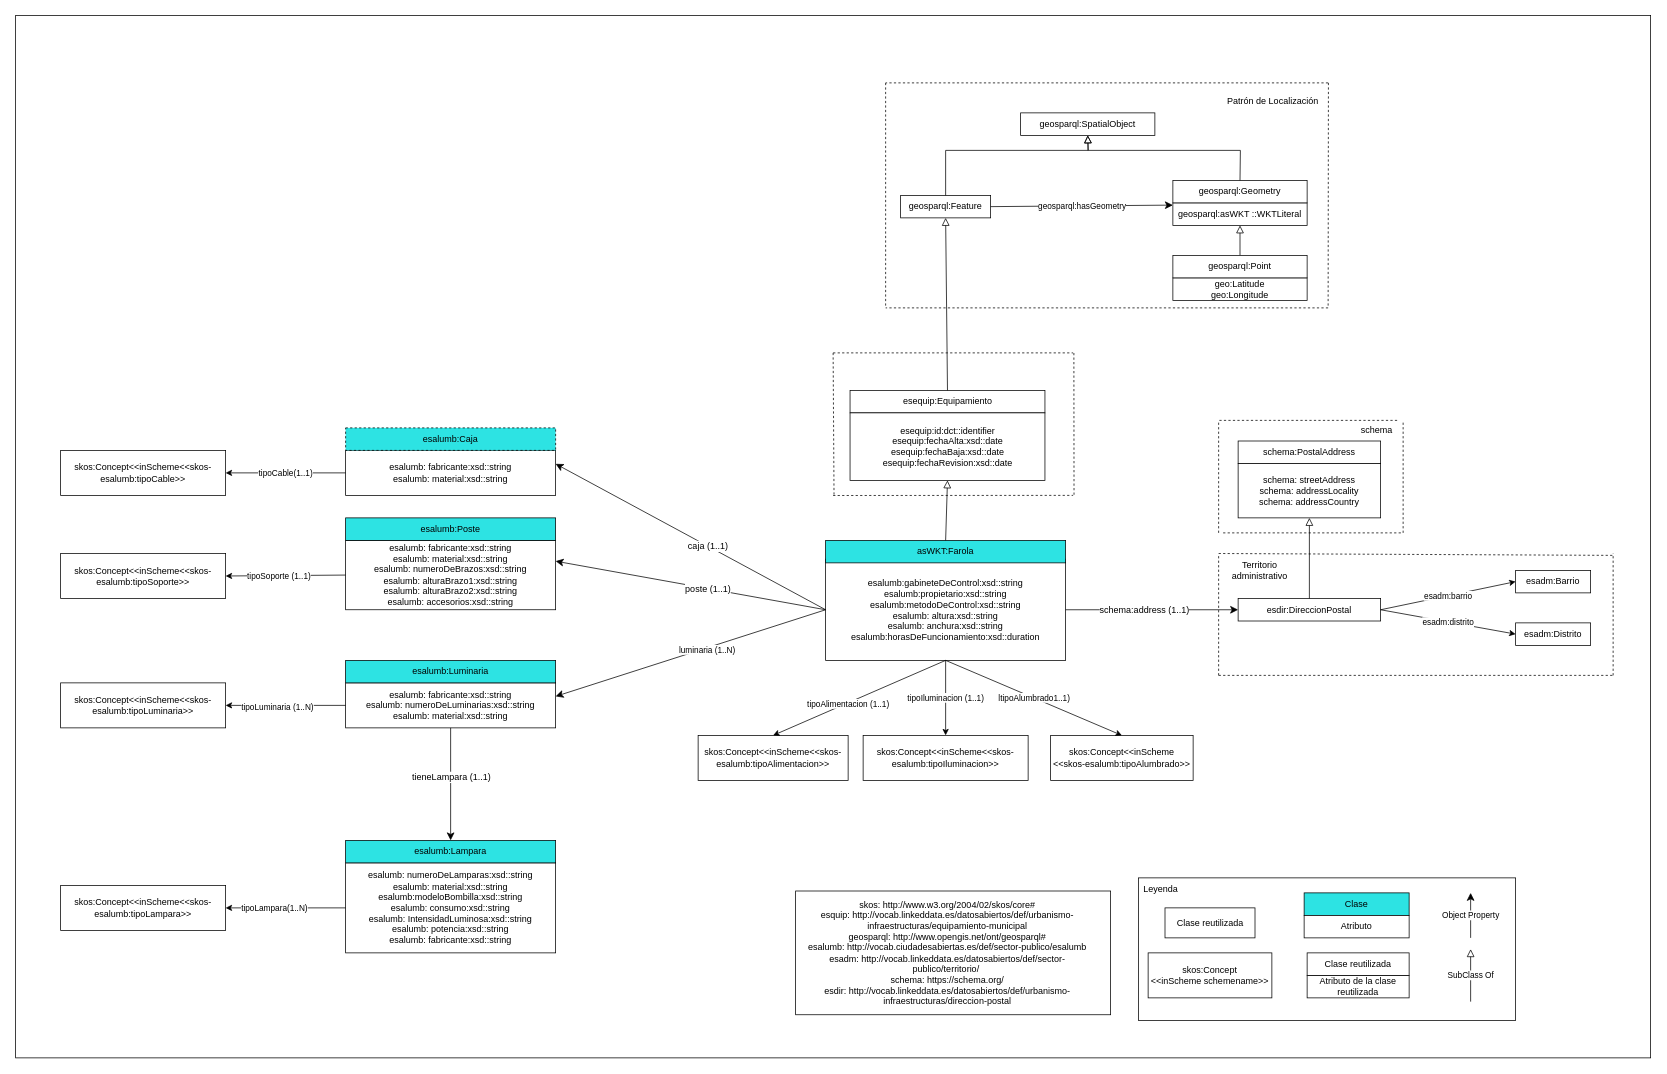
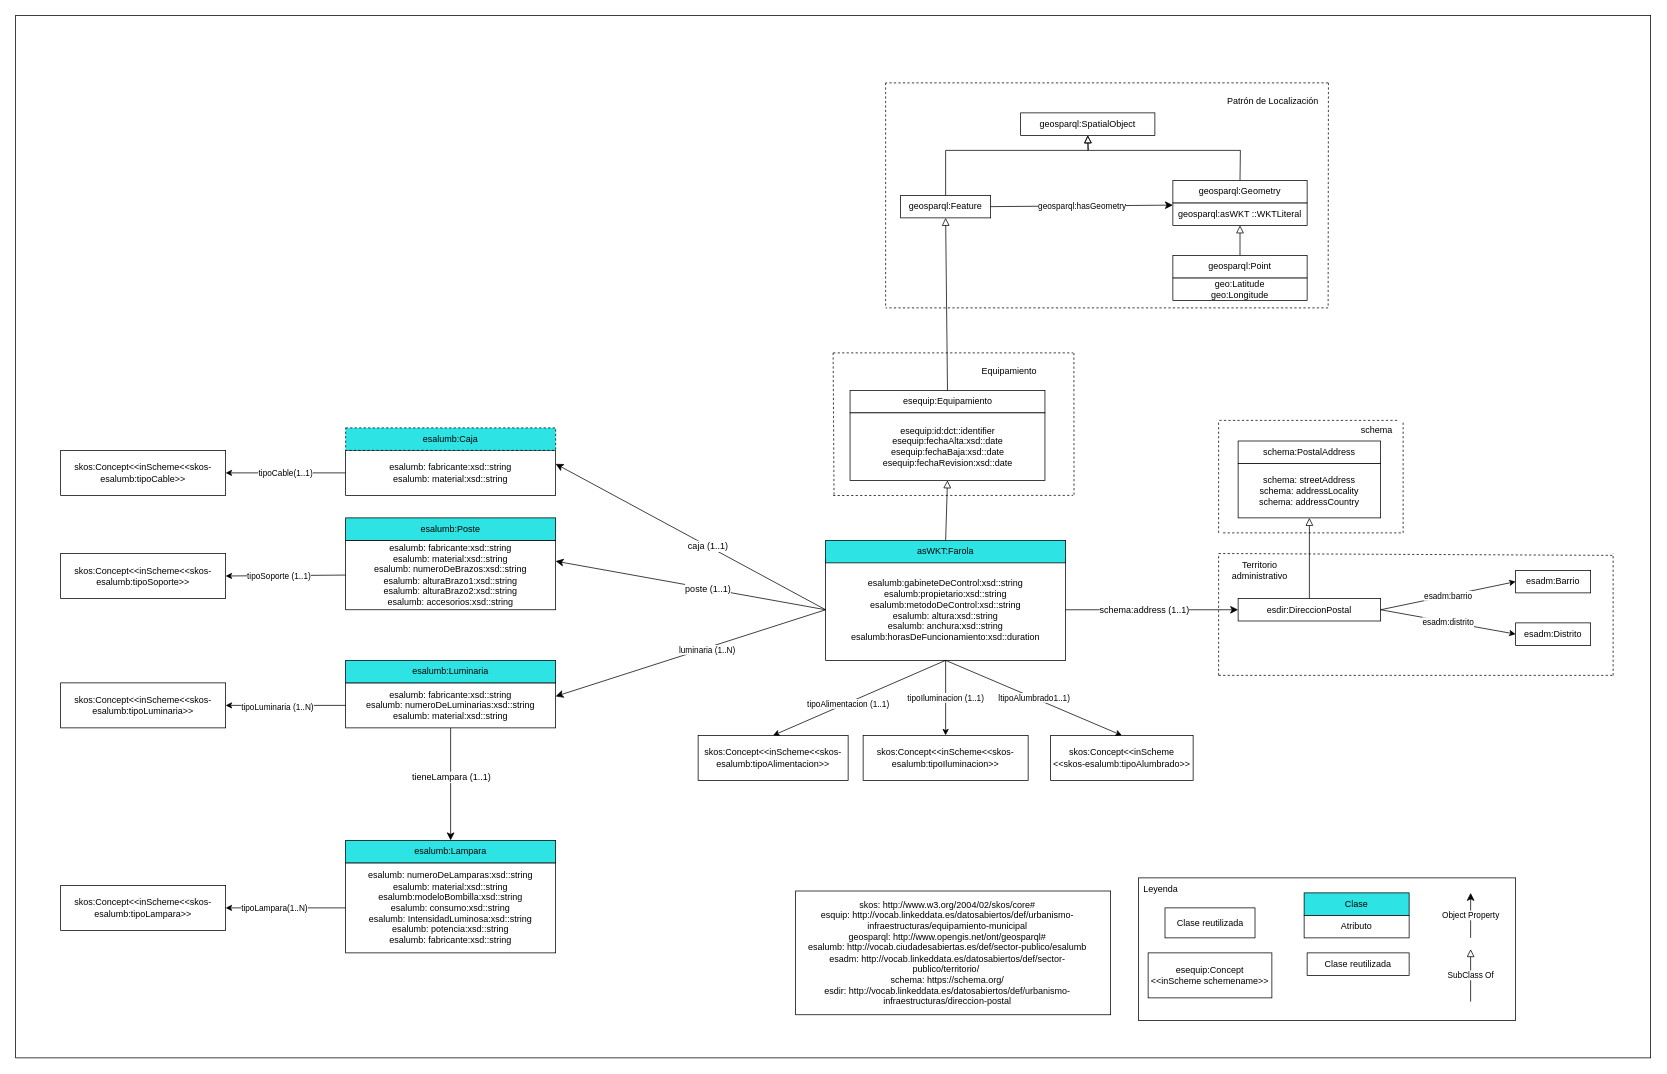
none -> (1009, 372)
(1210, 975) -> (1210, 975)
(1358, 987) -> none
